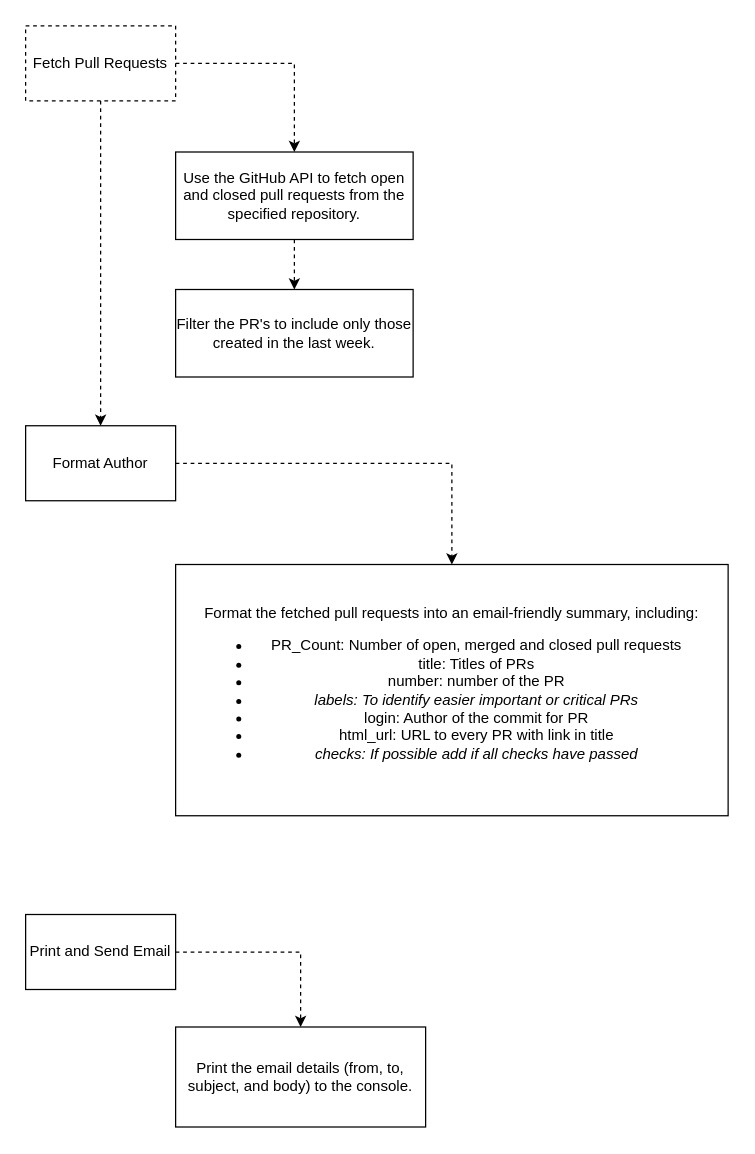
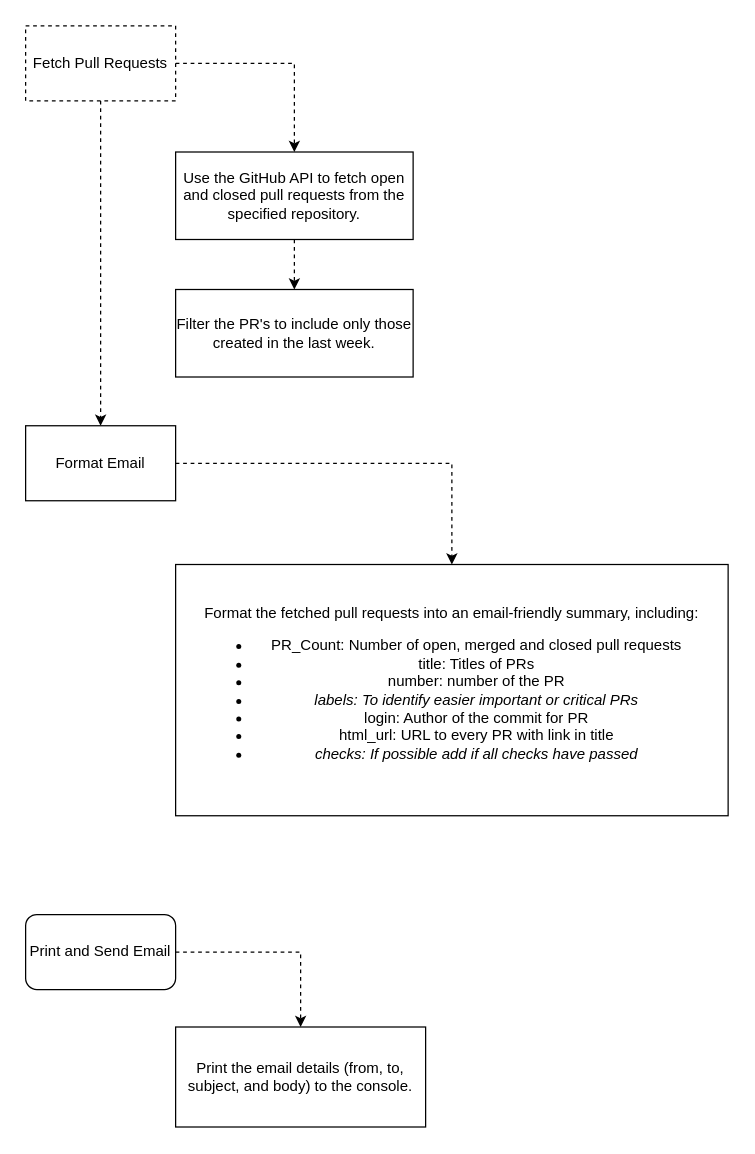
(101, 463) -> (101, 463)
(101, 952) -> (101, 952)
